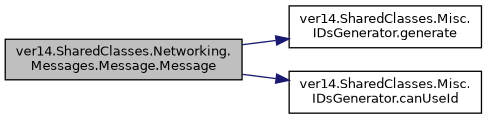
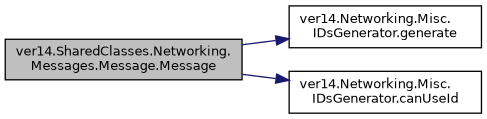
(385, 27) -> (385, 27)
(385, 92) -> (385, 92)
